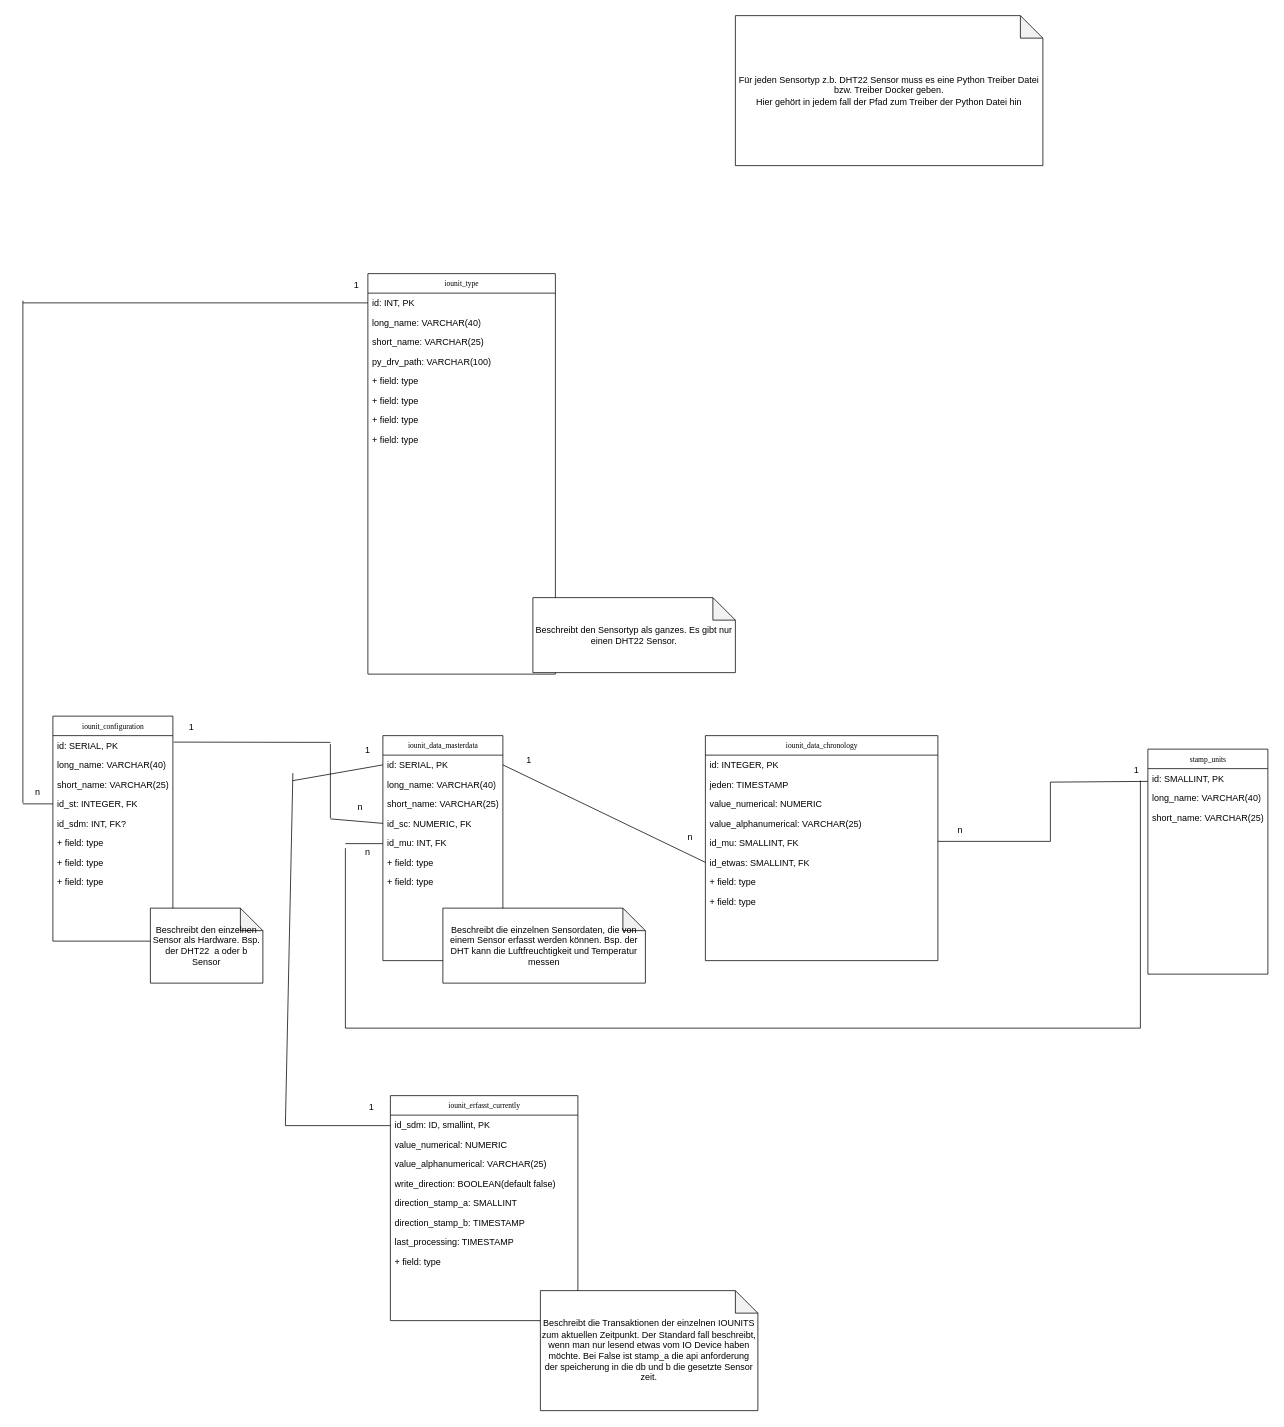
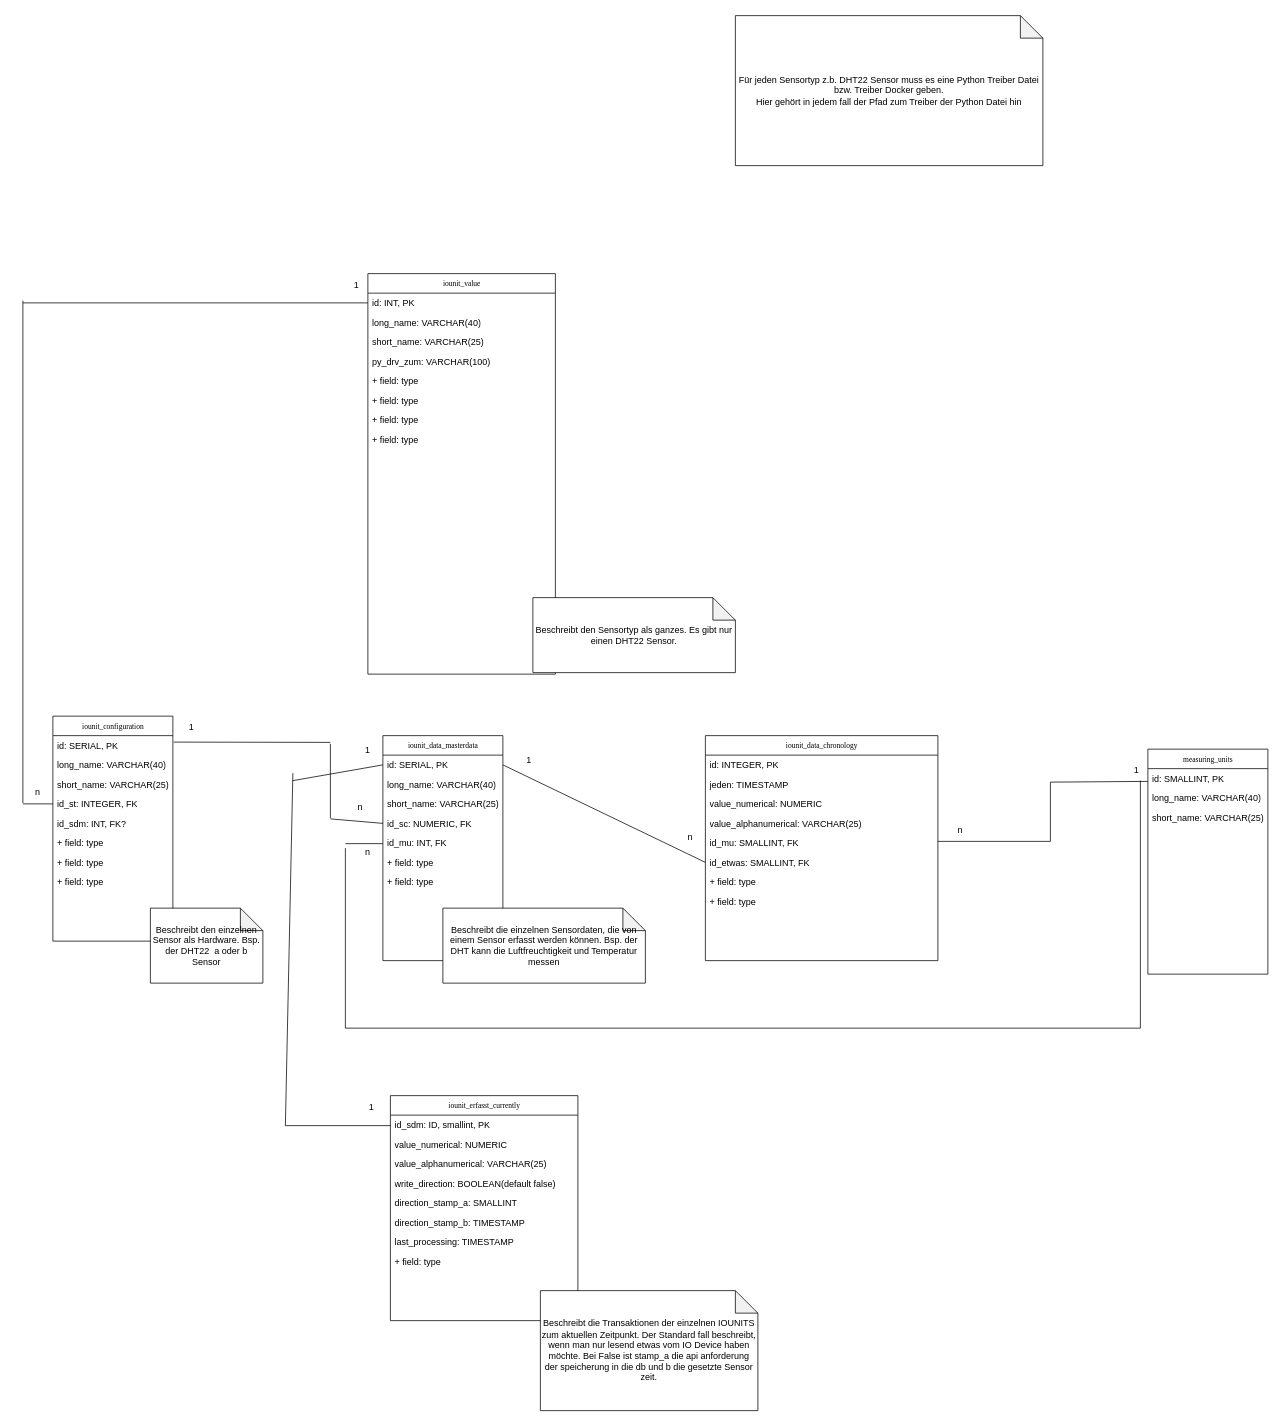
(462, 283) -> (462, 283)
(433, 362) -> (431, 362)
(1208, 759) -> (1208, 759)
